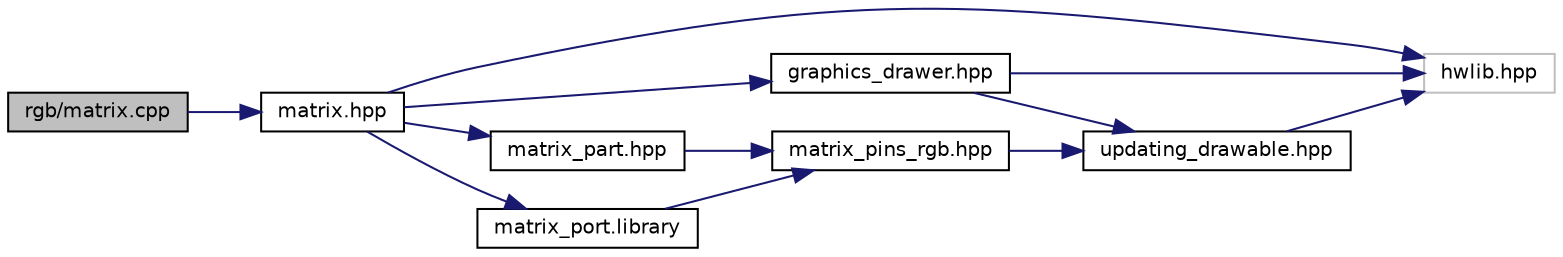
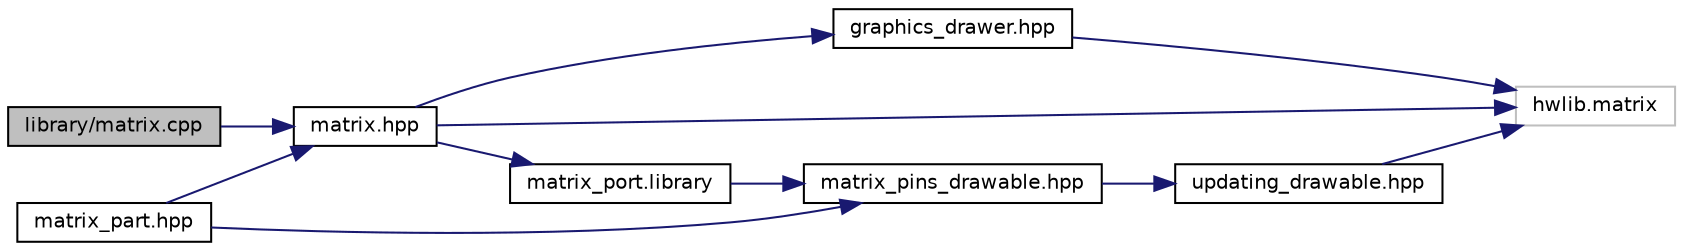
(1489, 73) -> (1595, 106)
(1044, 110) -> none
(98, 112) -> (114, 126)
(437, 128) -> (230, 178)
(891, 151) -> (953, 184)
